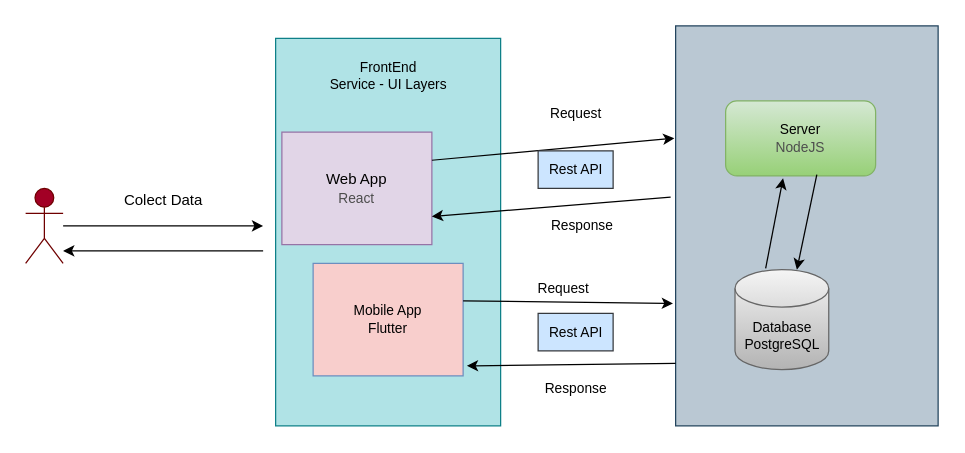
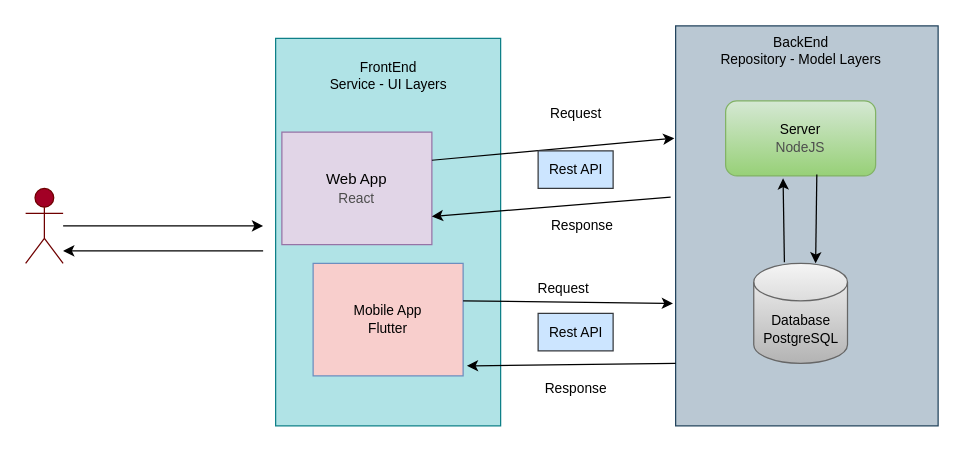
none -> (801, 51)
(163, 201) -> none
(782, 319) -> (801, 313)
